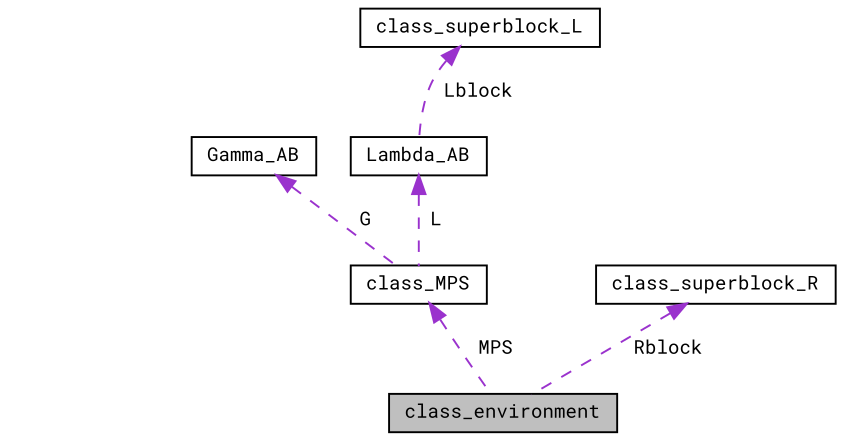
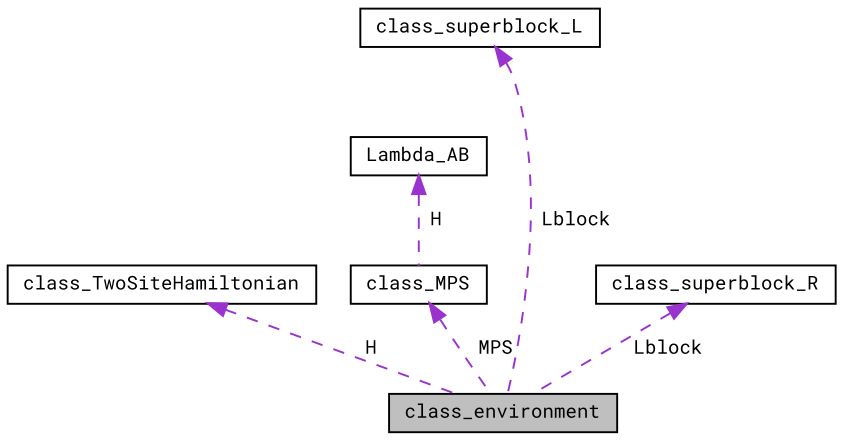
(426, 97) -> (530, 228)
(254, 156) -> none
(431, 220) -> (431, 220)
none -> (162, 285)
(663, 349) -> (663, 349)
